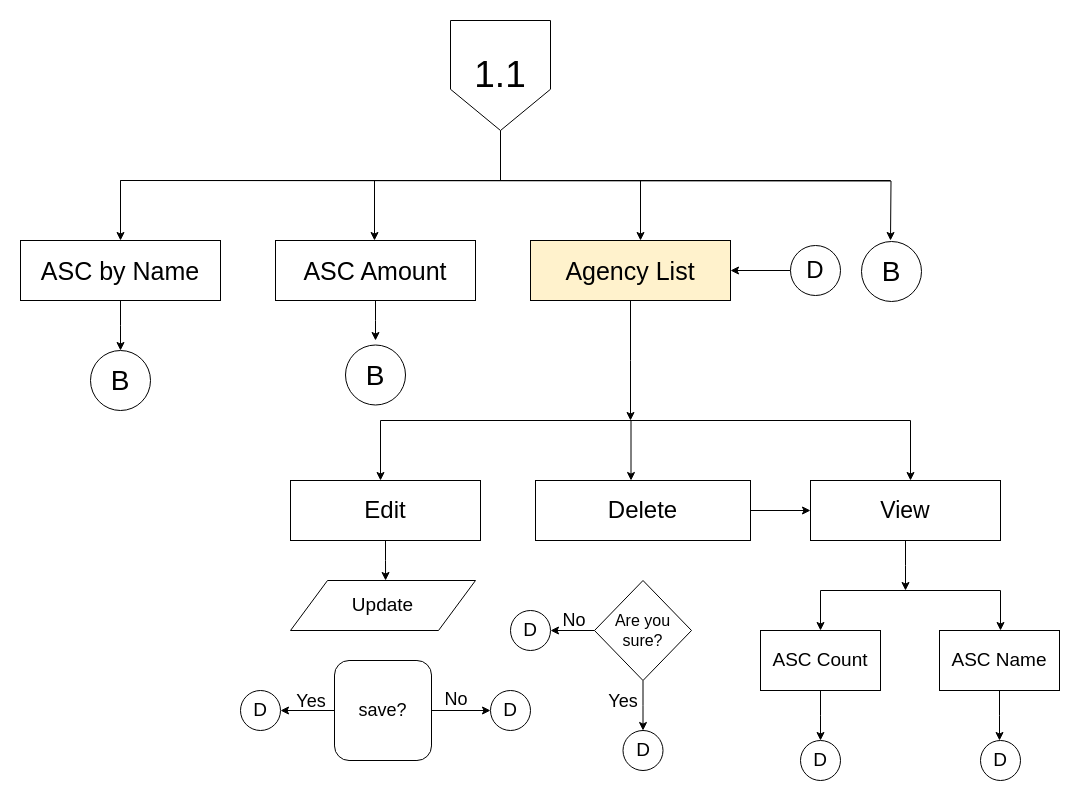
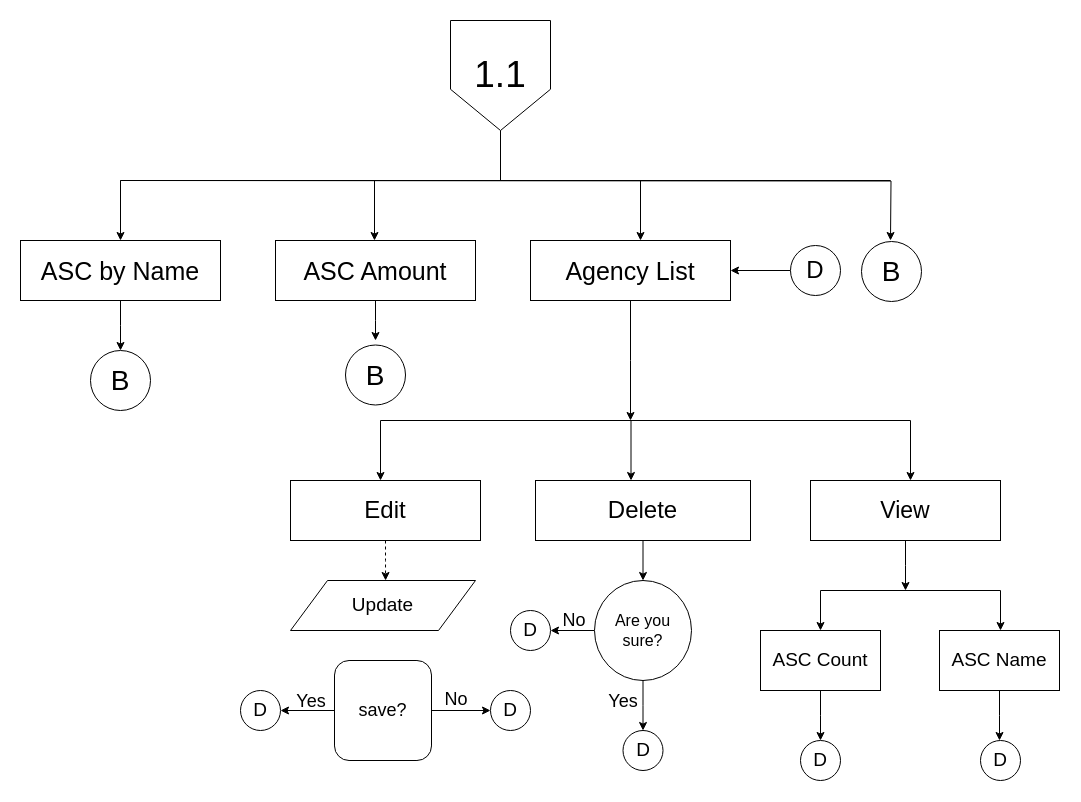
(631, 271) -> (631, 271)
(777, 511) -> (643, 557)
(386, 556) -> (386, 556)
(643, 631) -> (643, 631)
